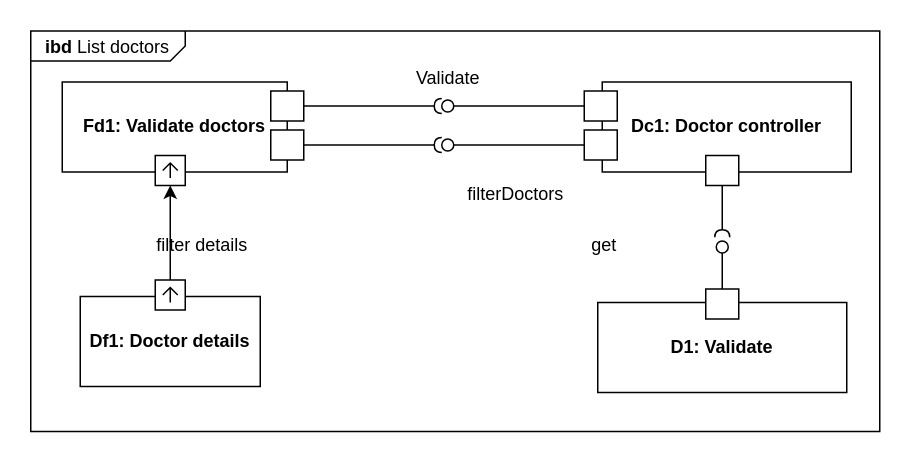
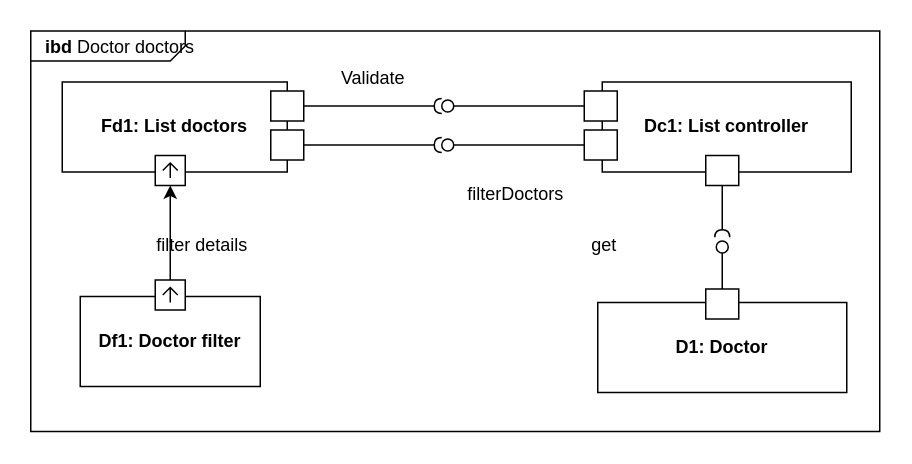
(104, 31) -> (117, 31)
(448, 79) -> (373, 79)
(175, 127) -> (175, 127)
(727, 127) -> (727, 127)
(170, 341) -> (170, 341)
(722, 347) -> (722, 347)
